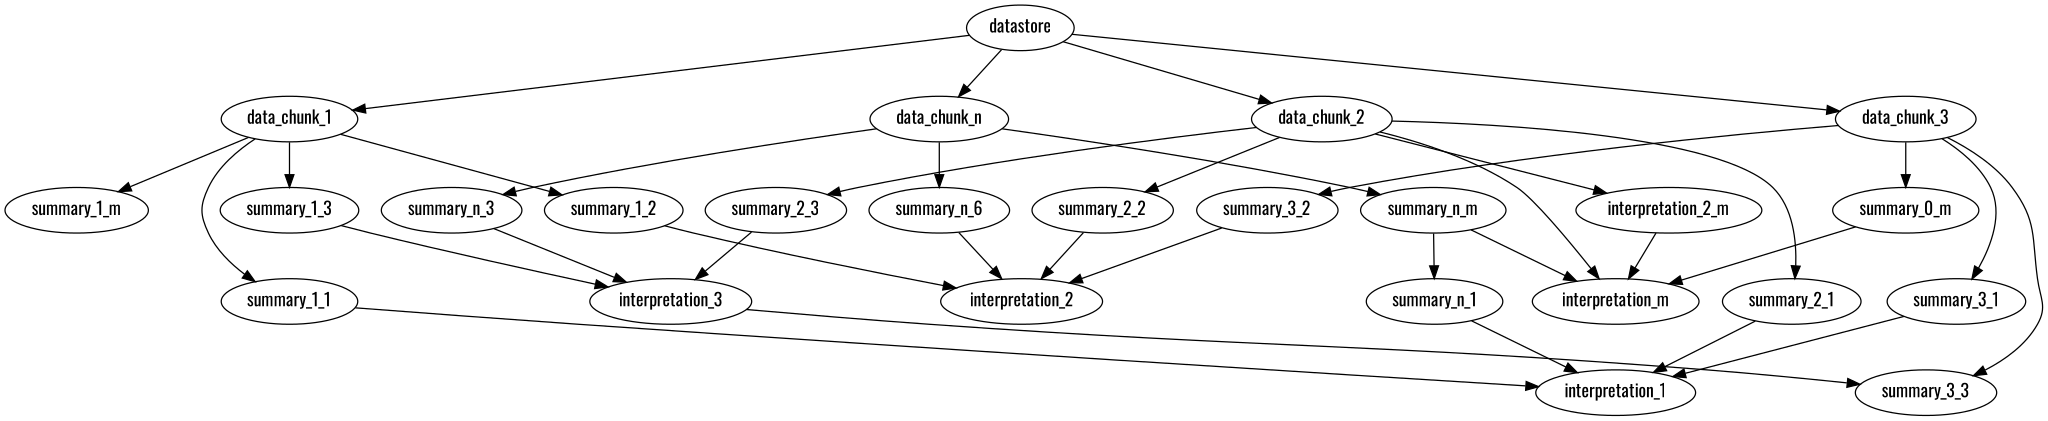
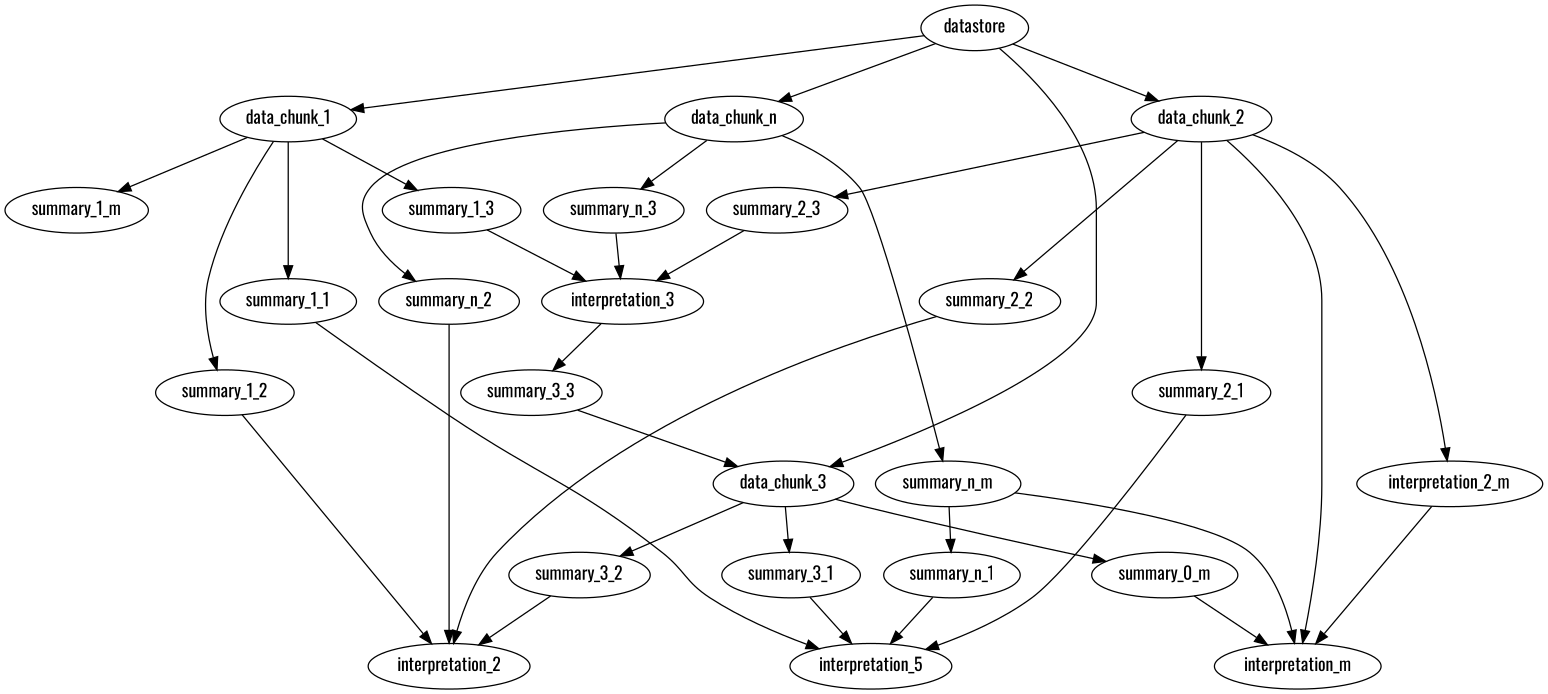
(939, 210) -> (449, 301)
(2034, 248) -> (640, 432)
(1616, 393) -> (871, 666)
